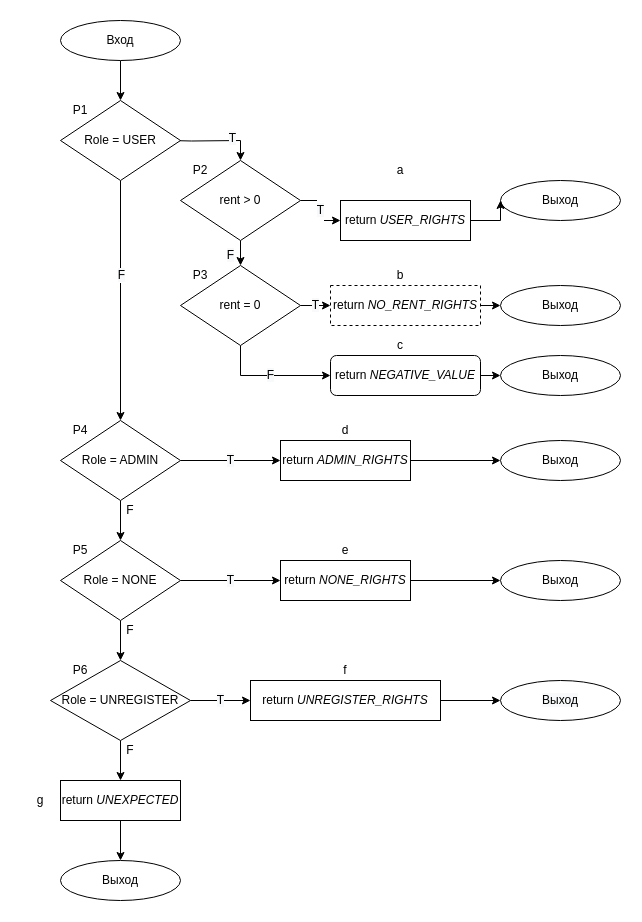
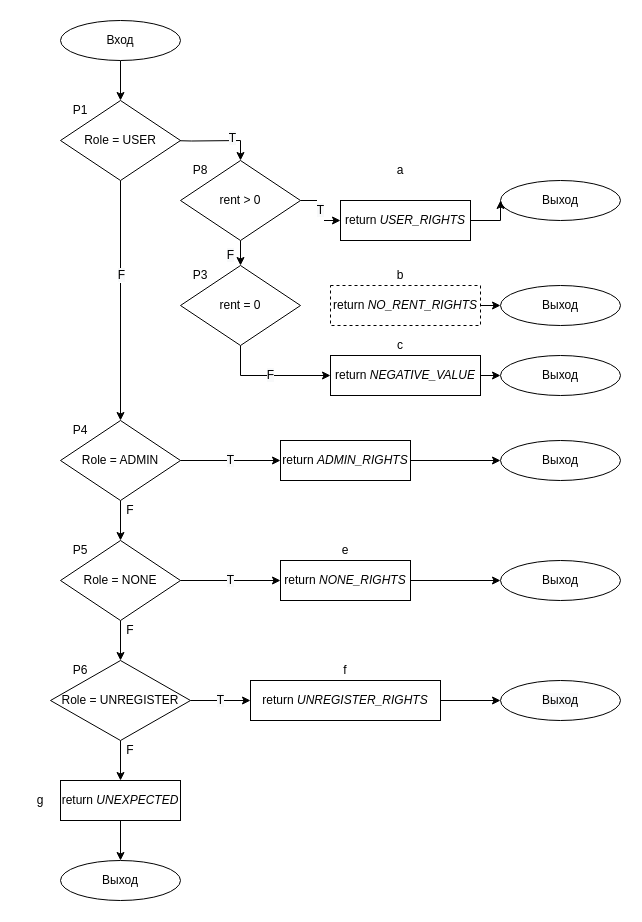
(201, 171) -> (201, 171)
(312, 306) -> none
(406, 376) -> (406, 376)
(346, 431) -> none
